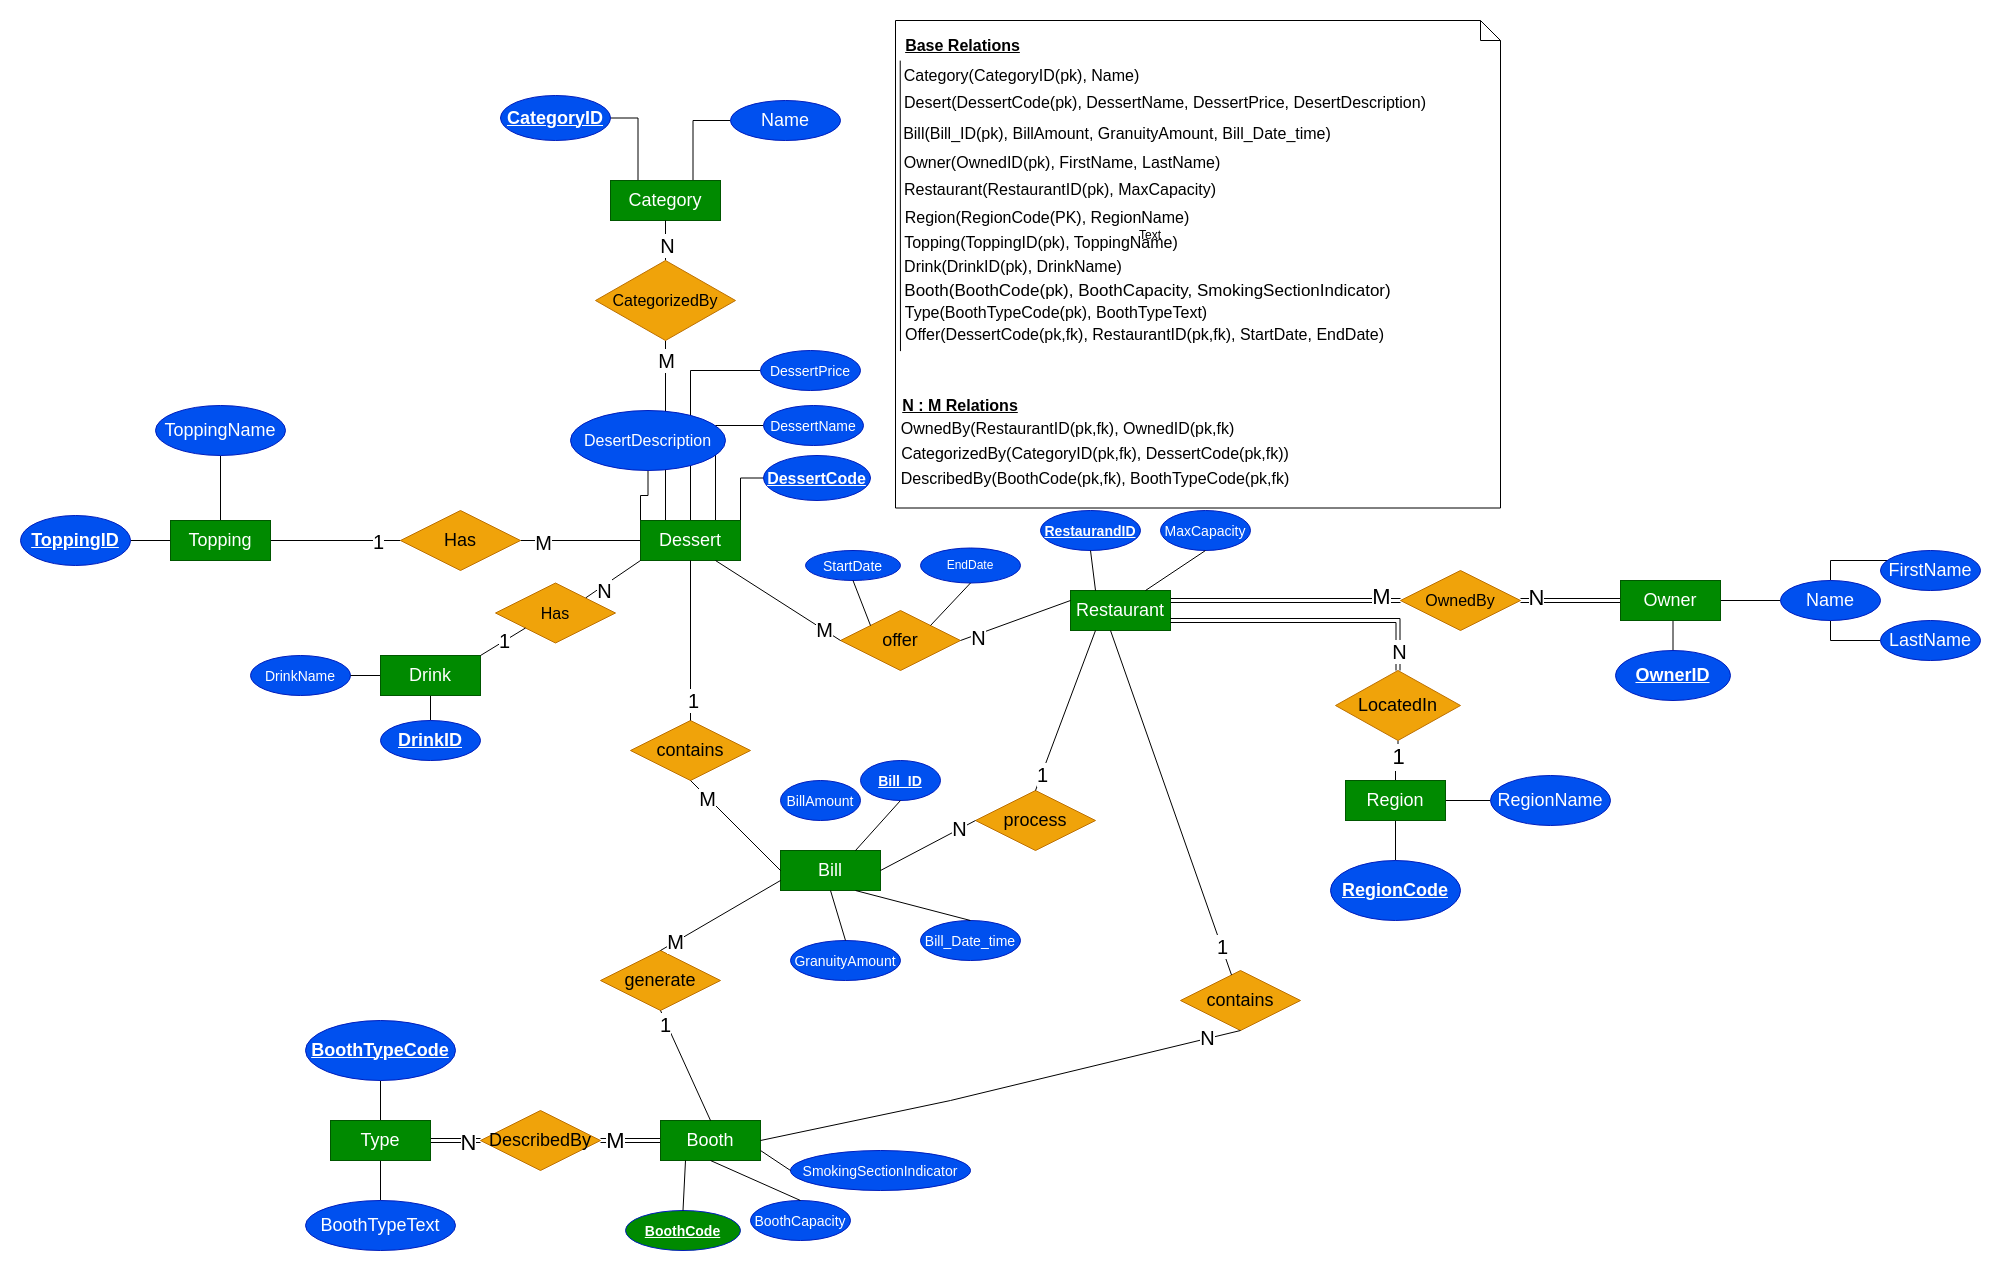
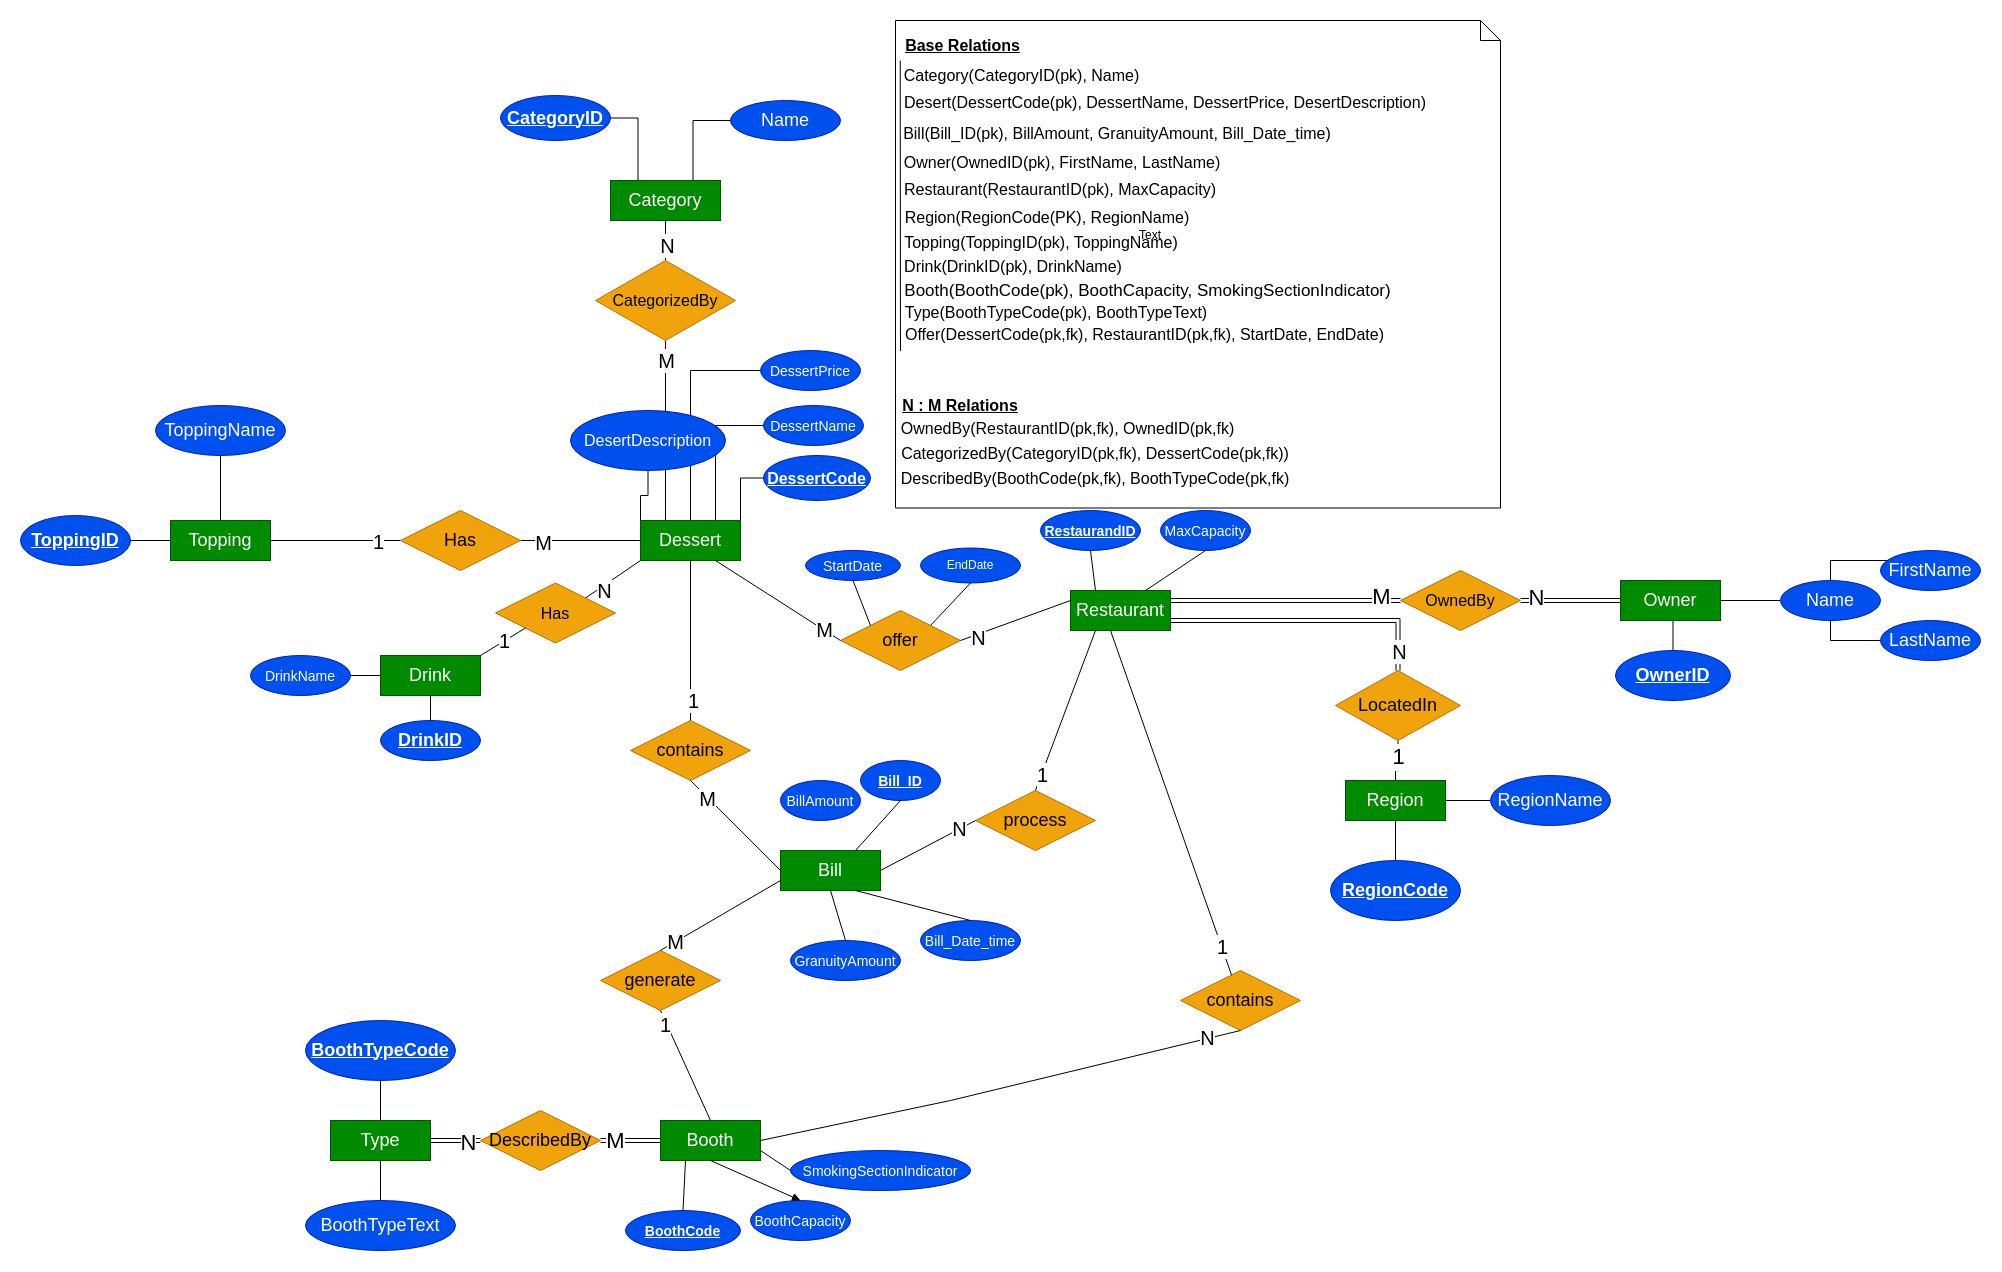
(795, 1198) -> (791, 1196)
(683, 1231) -> (683, 1231)
